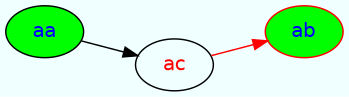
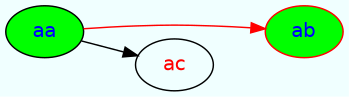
(232, 50) -> (167, 25)
